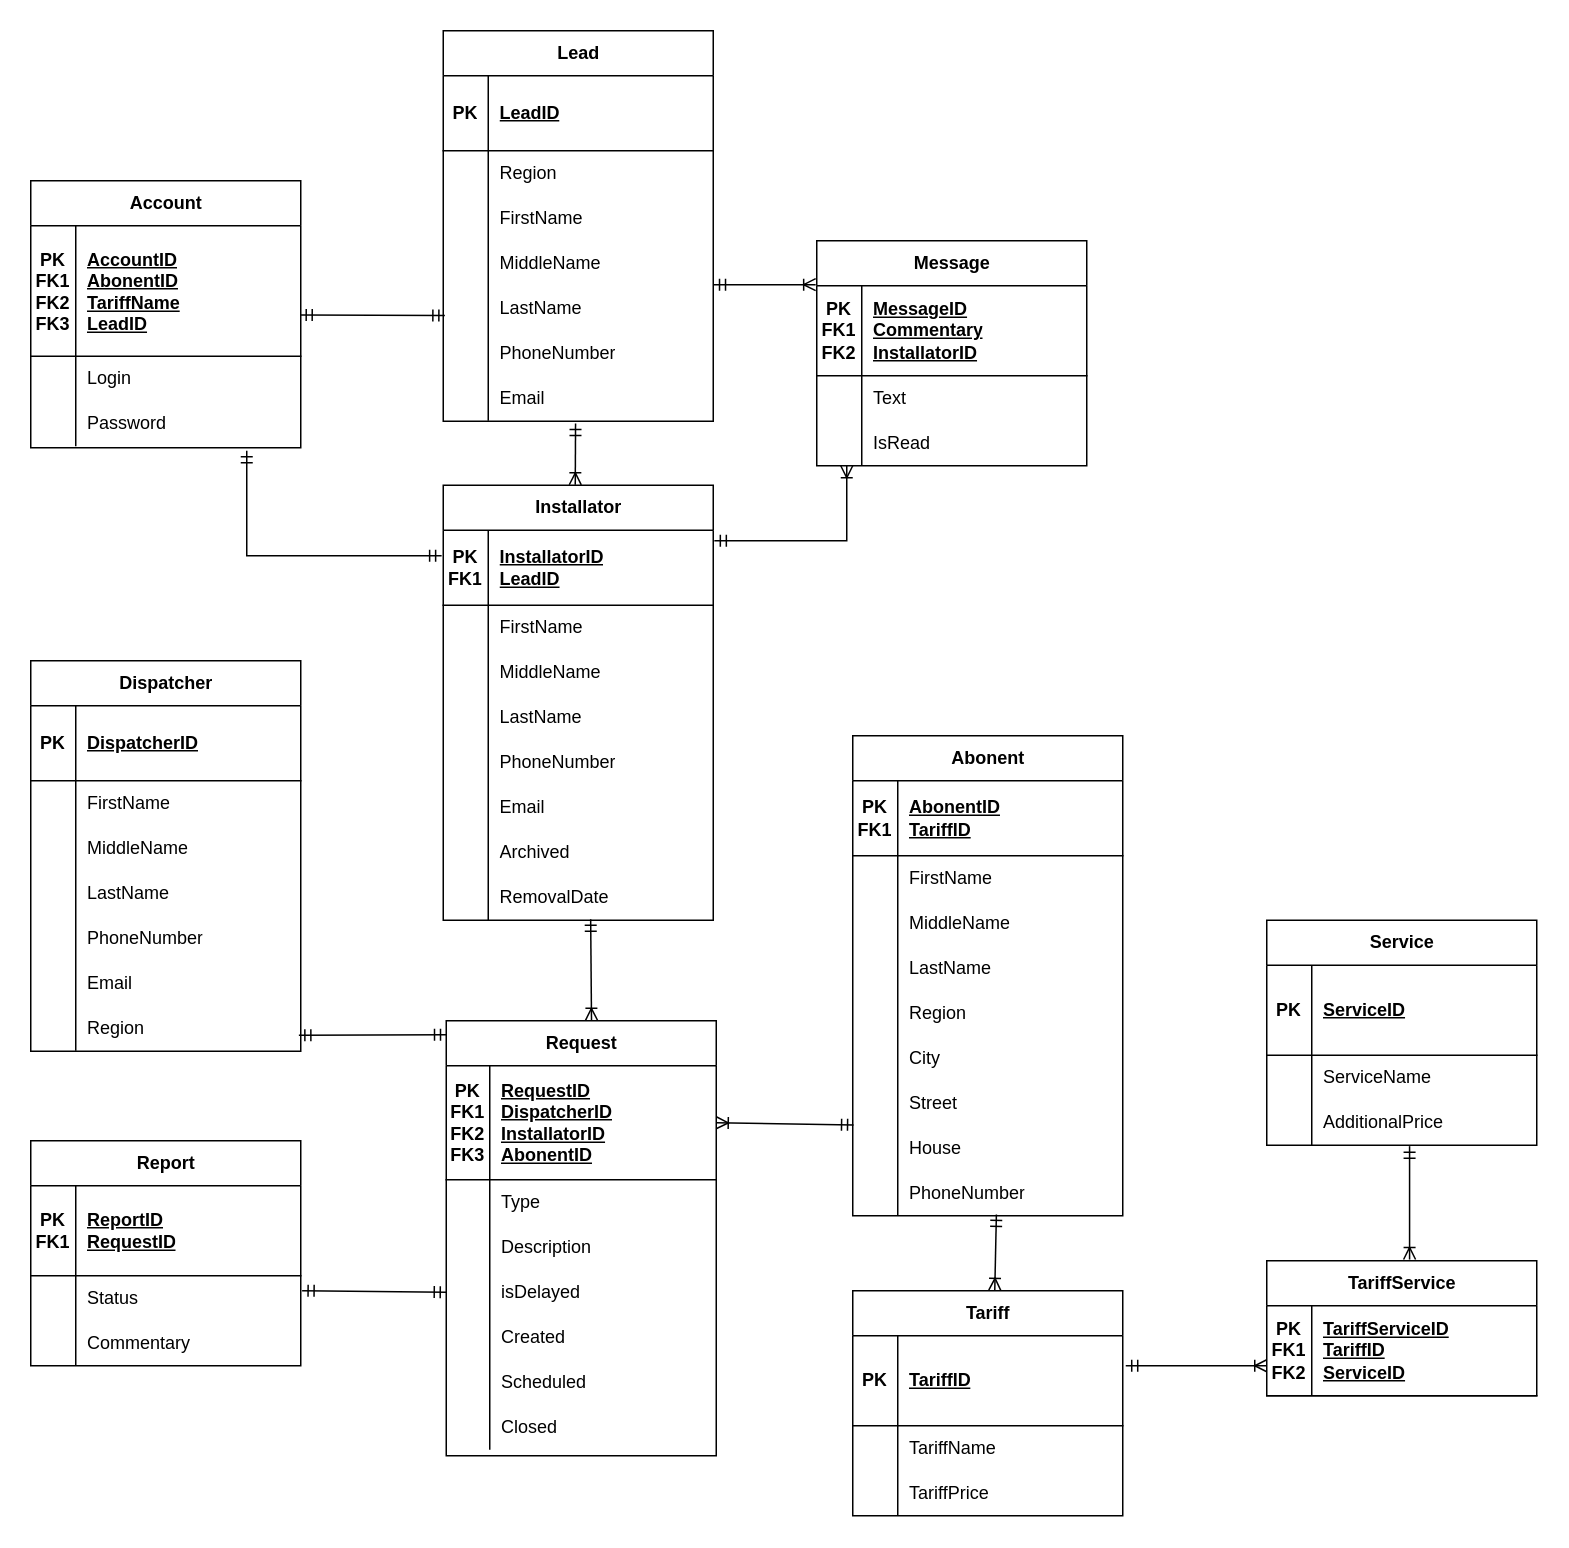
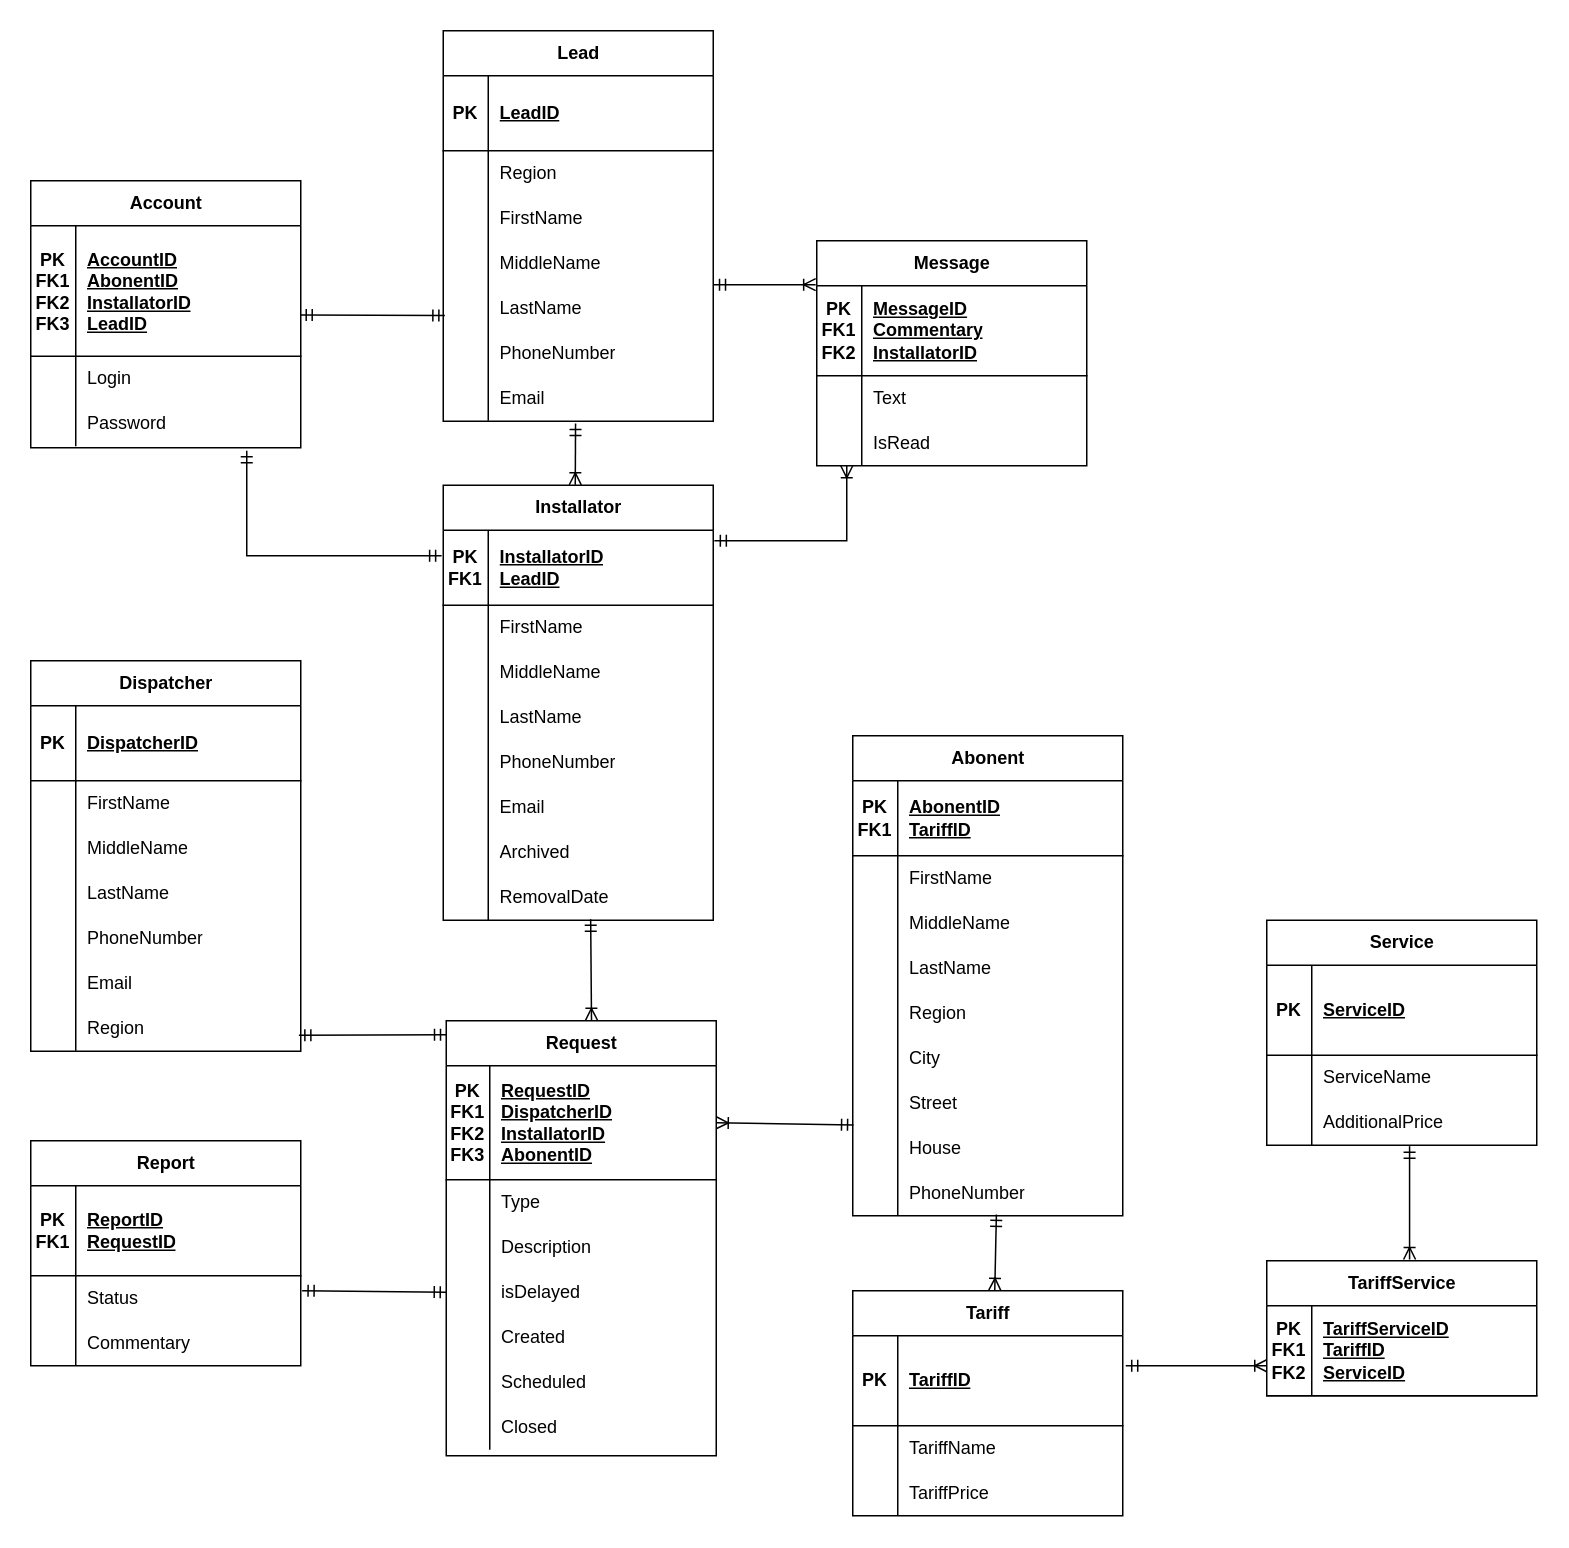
(136, 292) -> (149, 292)
